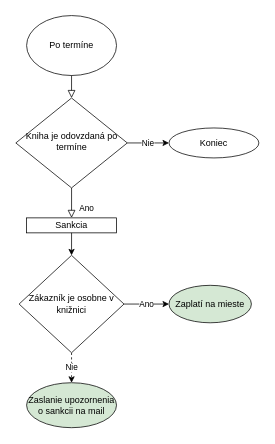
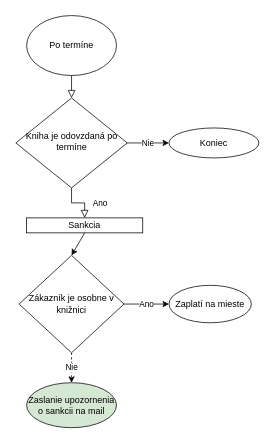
(72, 225) -> (85, 225)
(210, 304) -> (210, 304)
